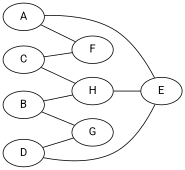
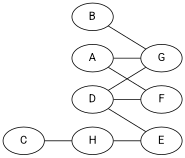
(111, 28) -> (127, 58)
(58, 55) -> (127, 99)
(58, 98) -> none
